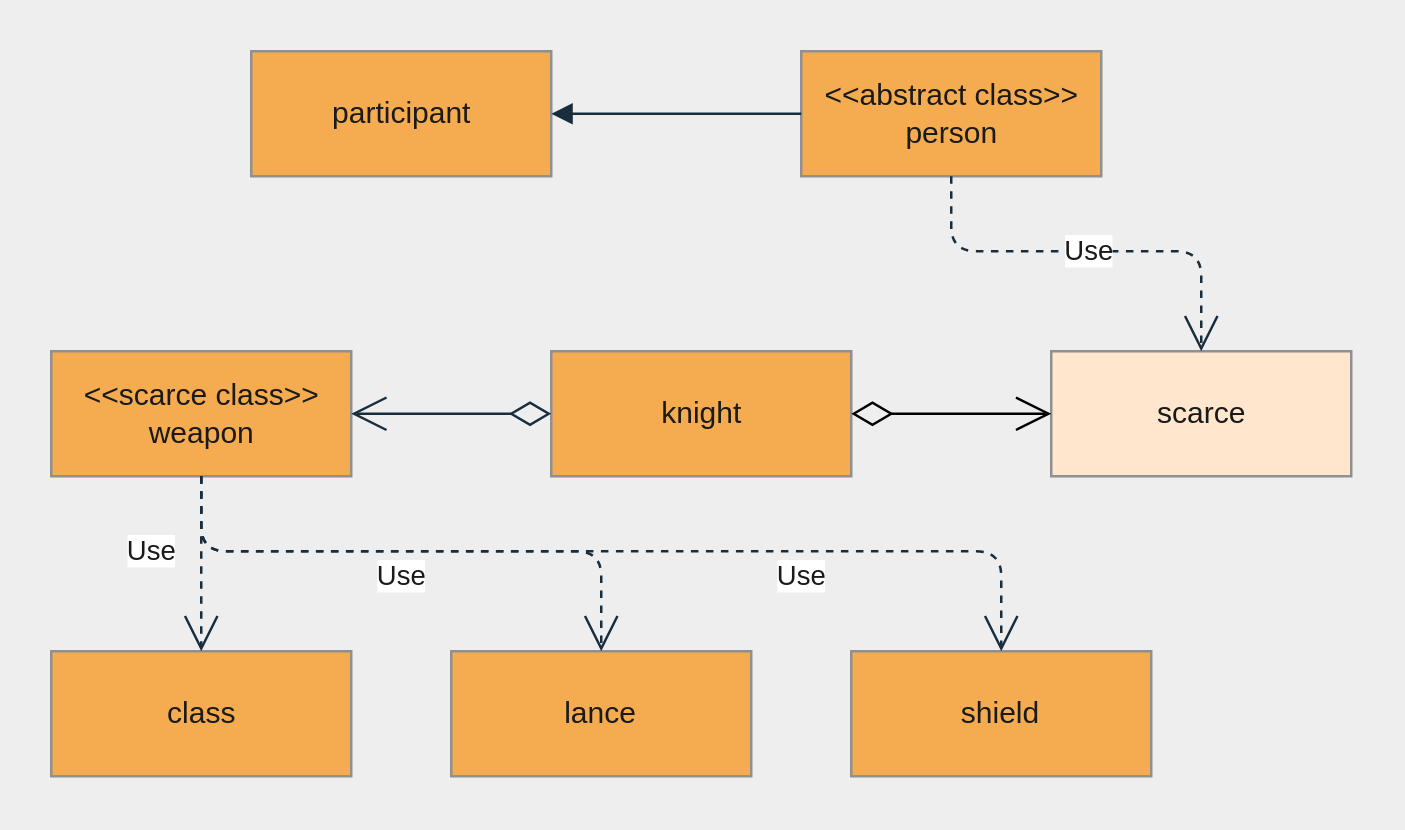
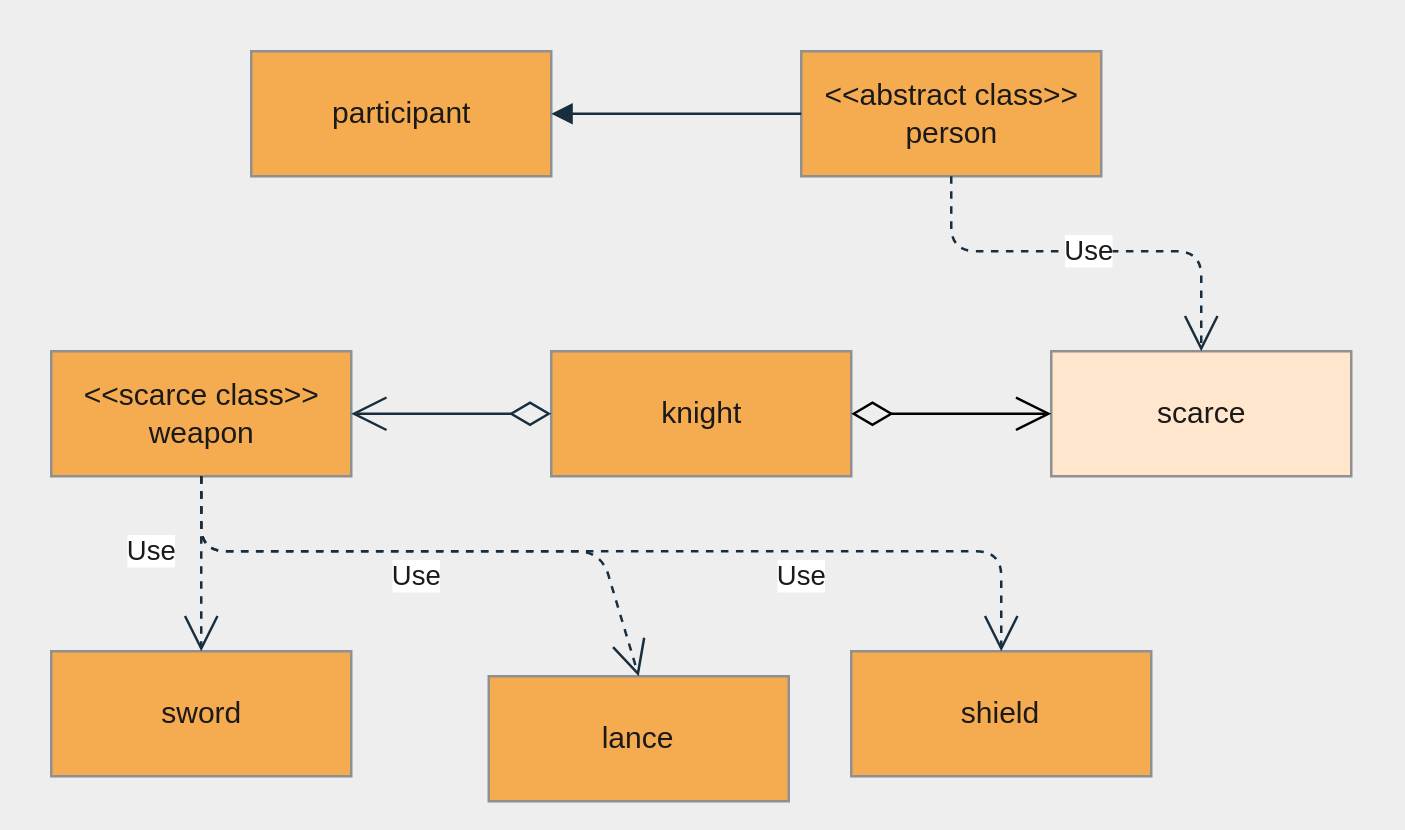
(203, 714) -> (203, 714)
(601, 714) -> (639, 739)
